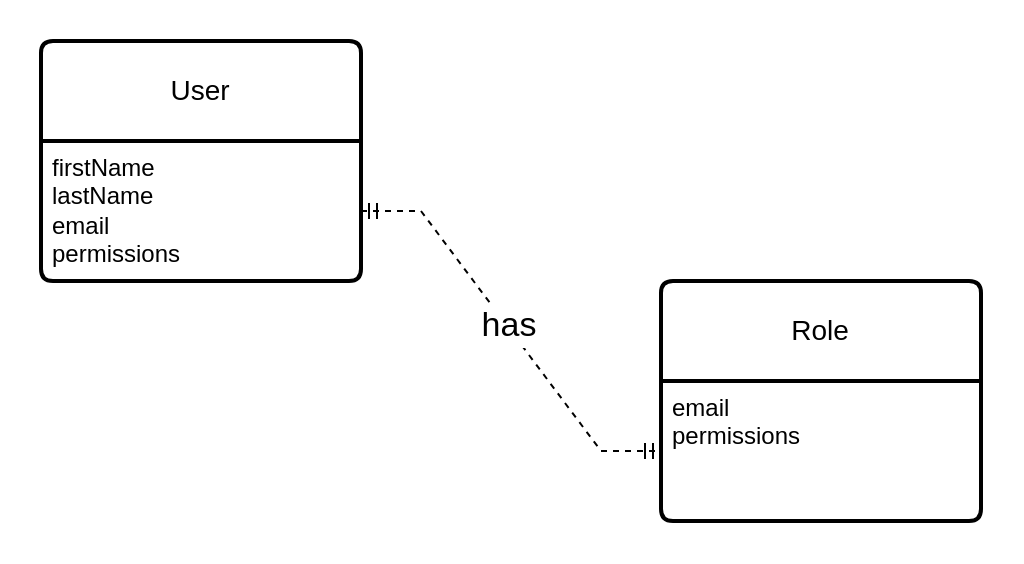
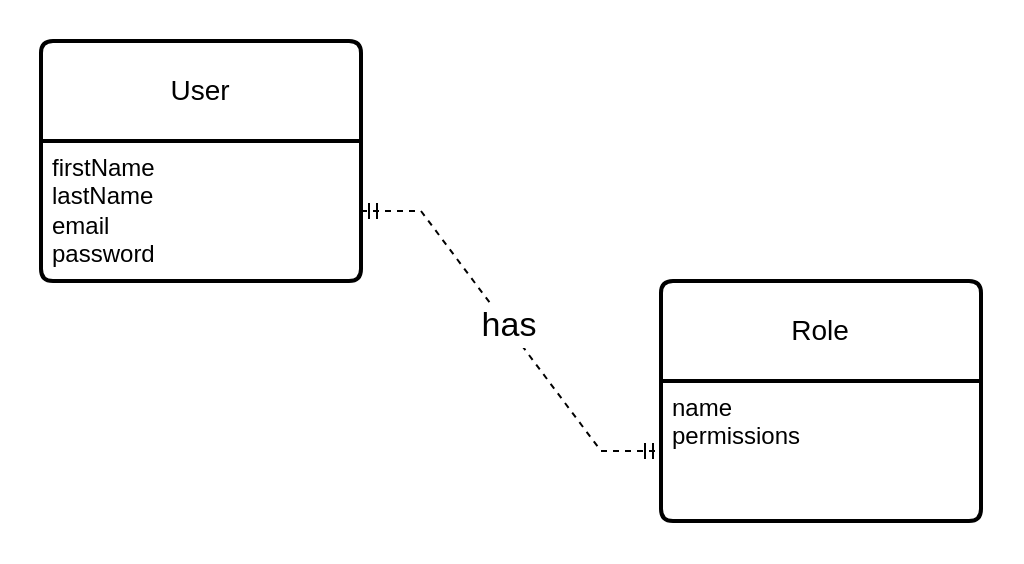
(121, 213) -> (110, 213)
(741, 424) -> (741, 424)
